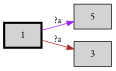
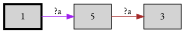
(54, 44) -> (124, 17)
